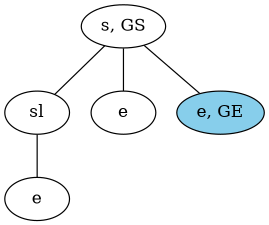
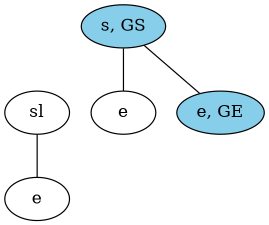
(123, 26) -> (123, 26)
(80, 70) -> none
